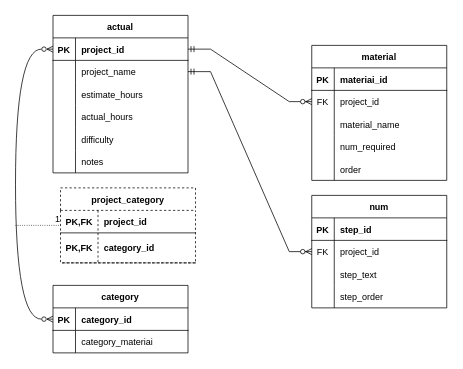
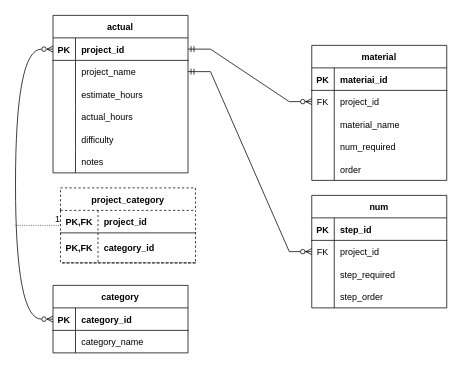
(362, 275) -> (371, 275)
(122, 342) -> (114, 342)
